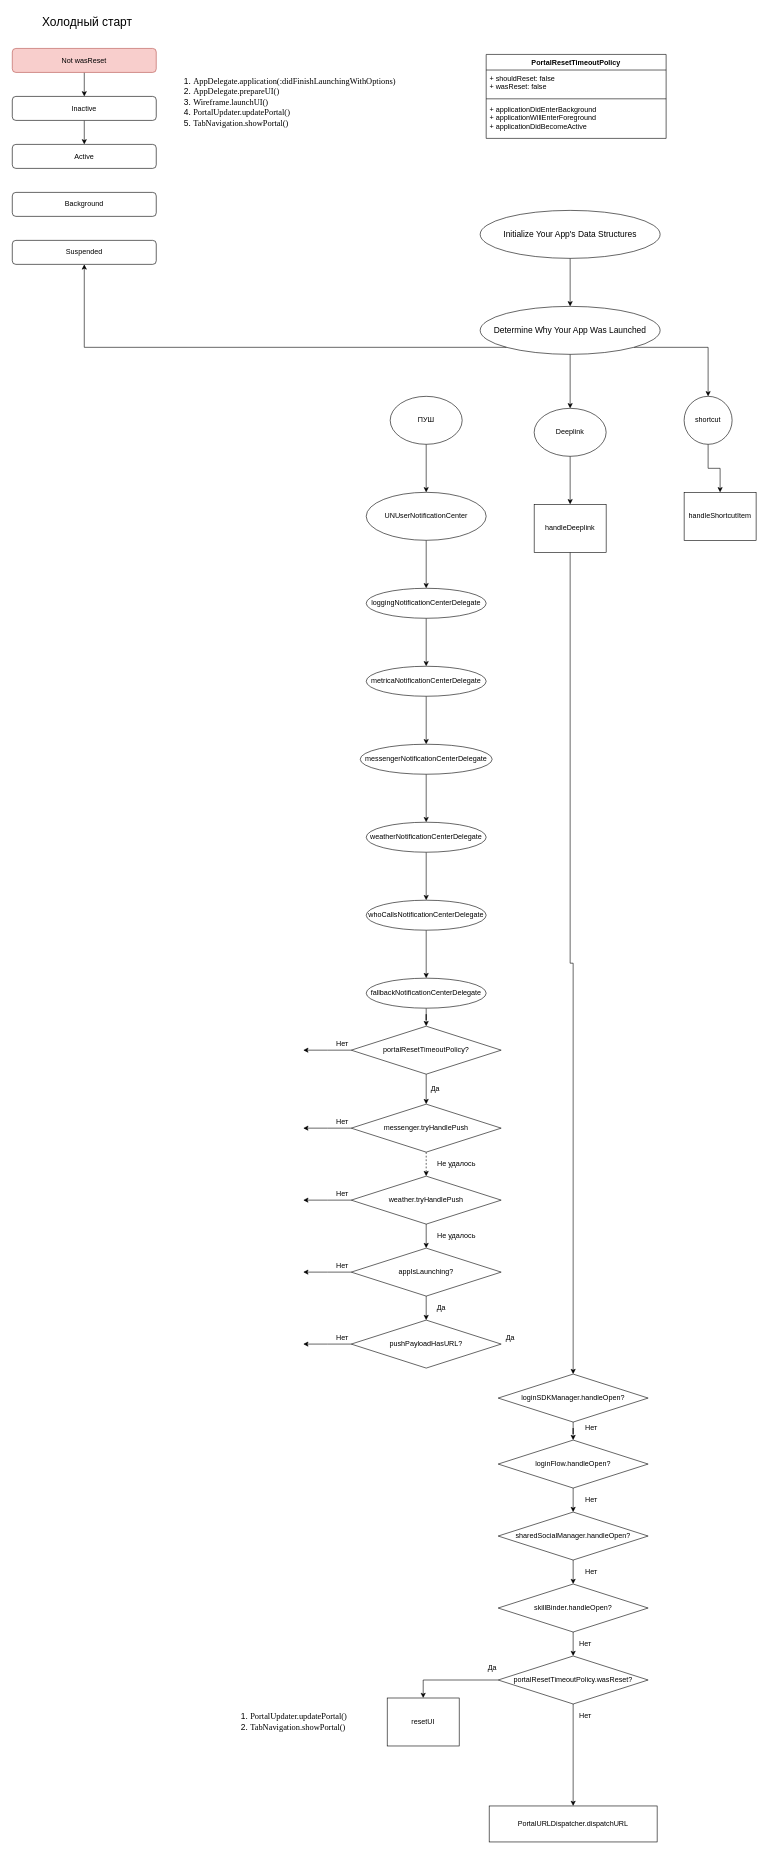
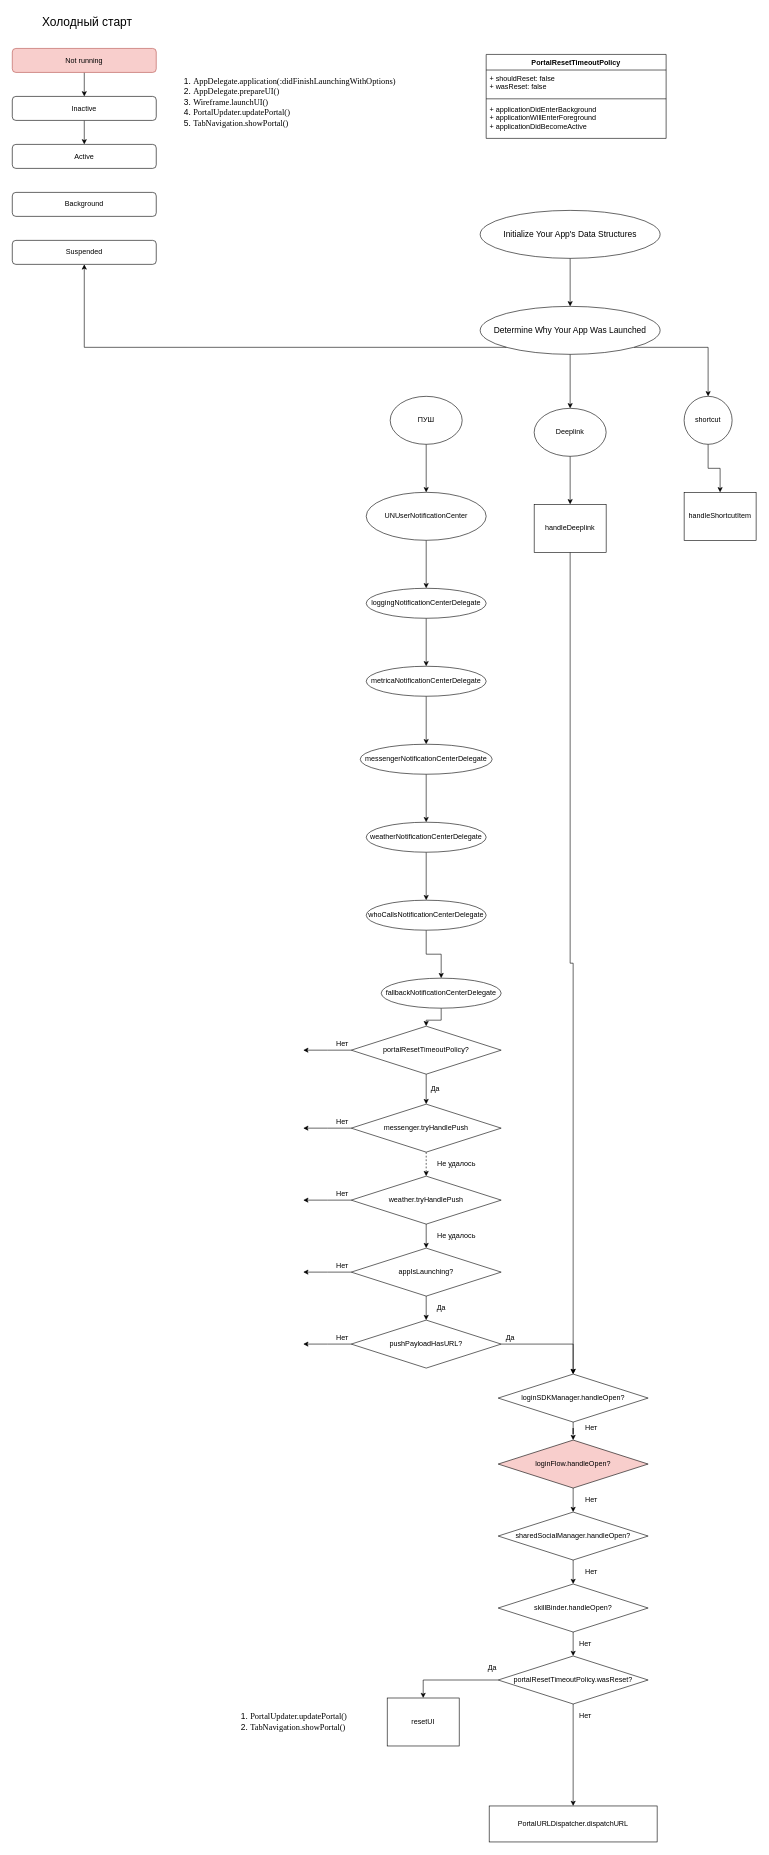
(84, 60) -> (84, 60)
(426, 993) -> (441, 993)
none -> (536, 1344)
(573, 1464) -> (573, 1464)
